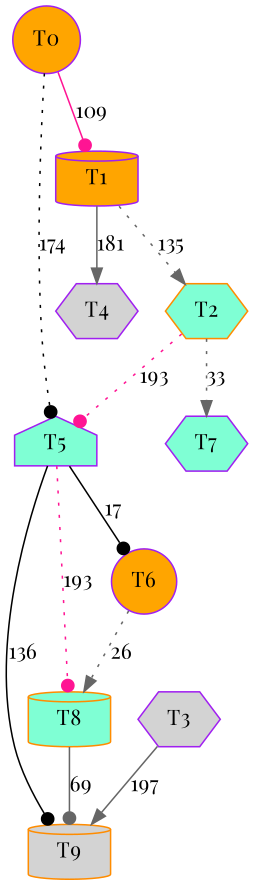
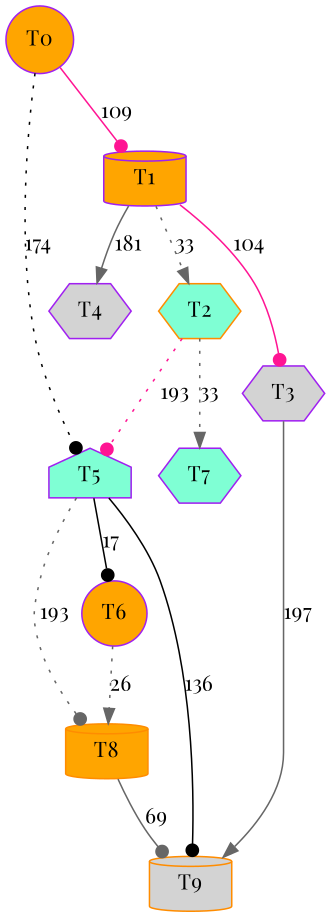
(172, 245) -> (185, 245)
none -> (245, 269)
(62, 573) -> (35, 607)
(69, 719) -> (107, 751)
